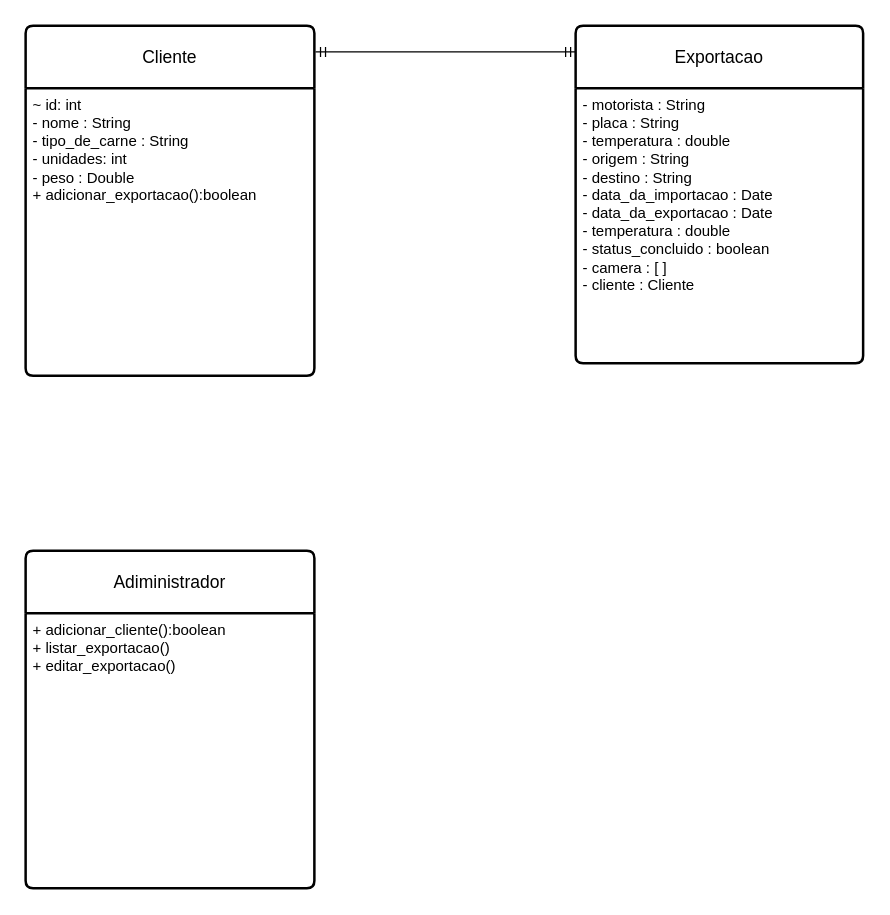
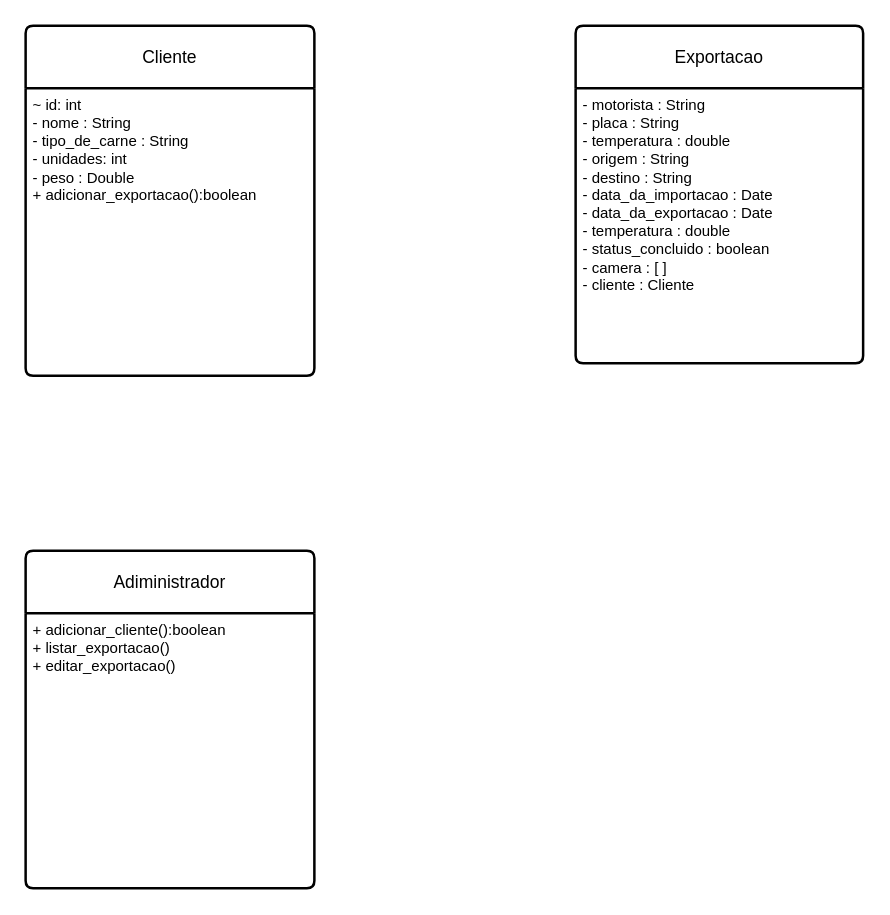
(445, 52) -> none
